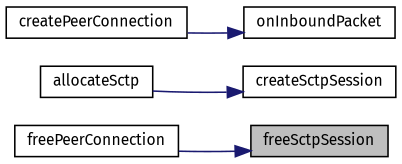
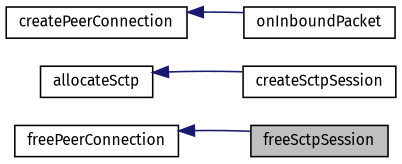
(208, 33) -> (223, 12)
(190, 92) -> (206, 71)
(207, 152) -> (223, 131)
